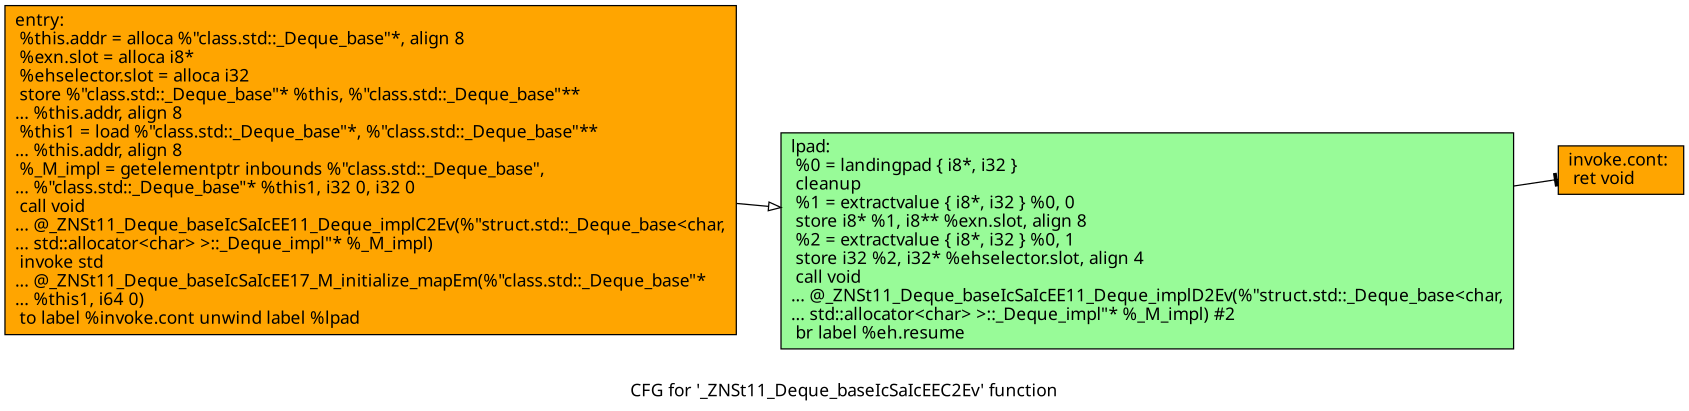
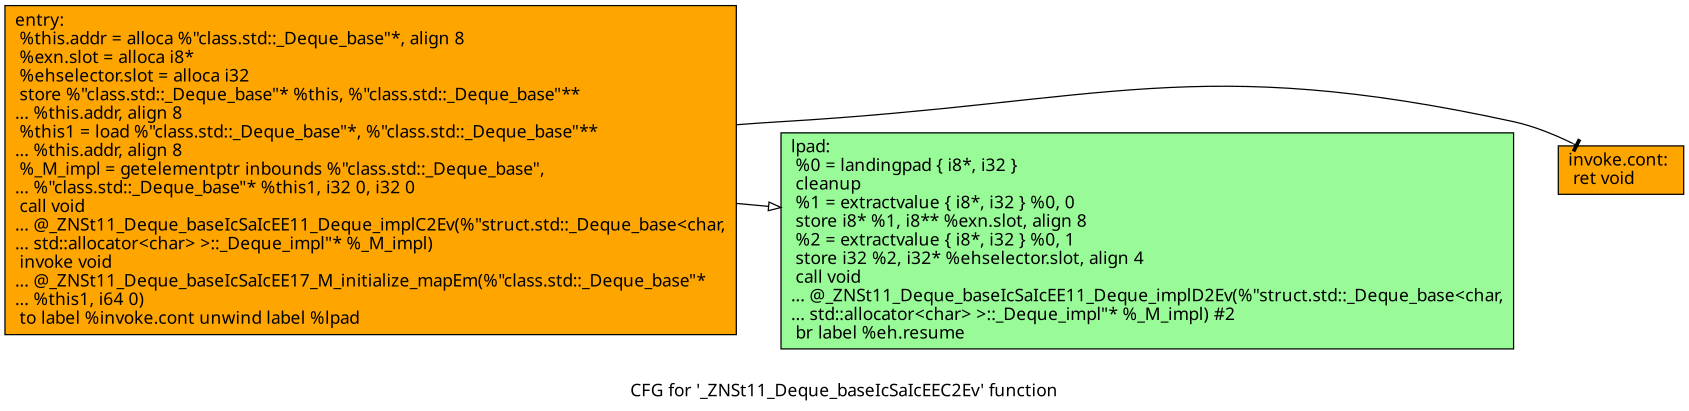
(1533, 183) -> (1157, 88)
(60, 263) -> (64, 263)
